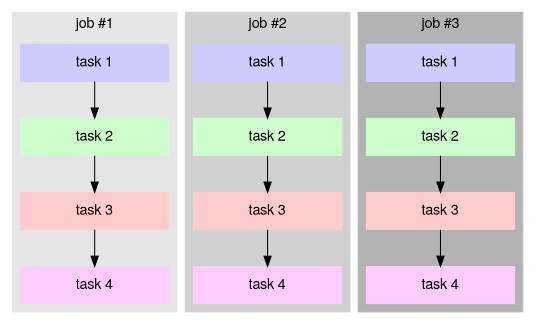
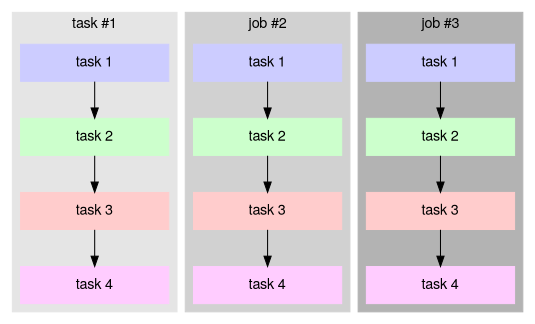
(95, 24) -> (95, 24)
